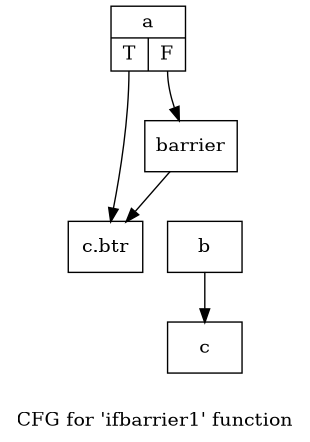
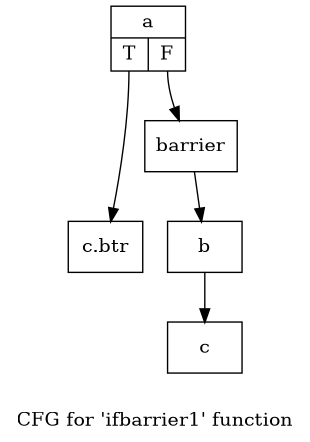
(153, 191) -> (197, 190)
